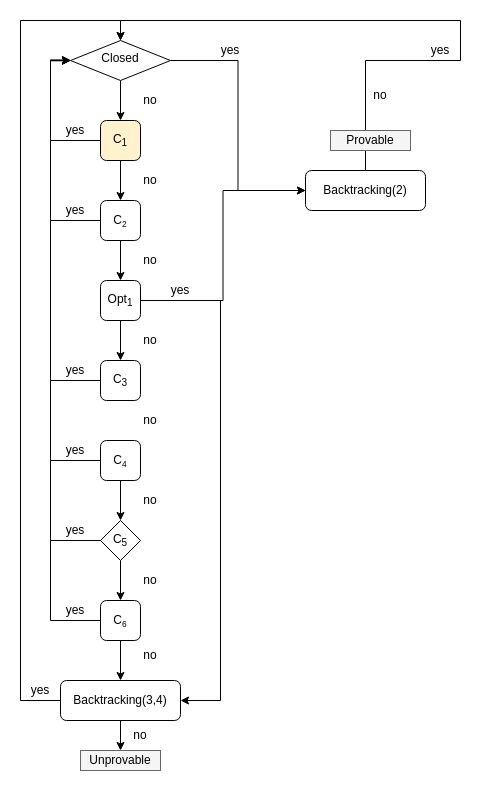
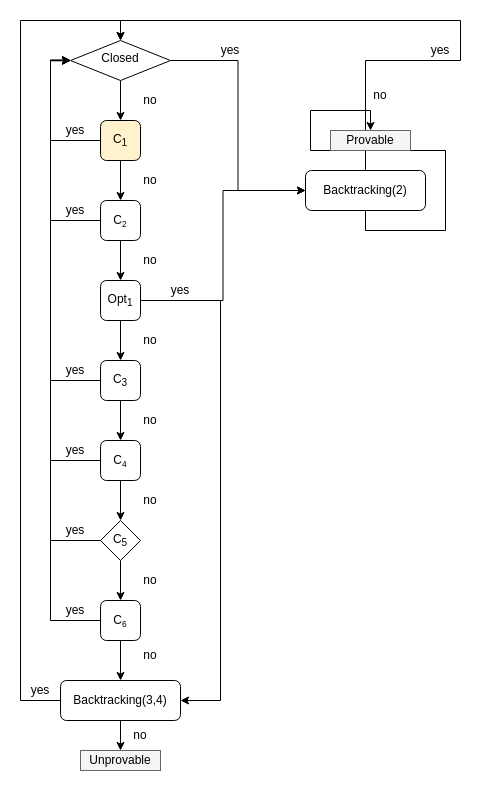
none -> (446, 223)
none -> (121, 417)
